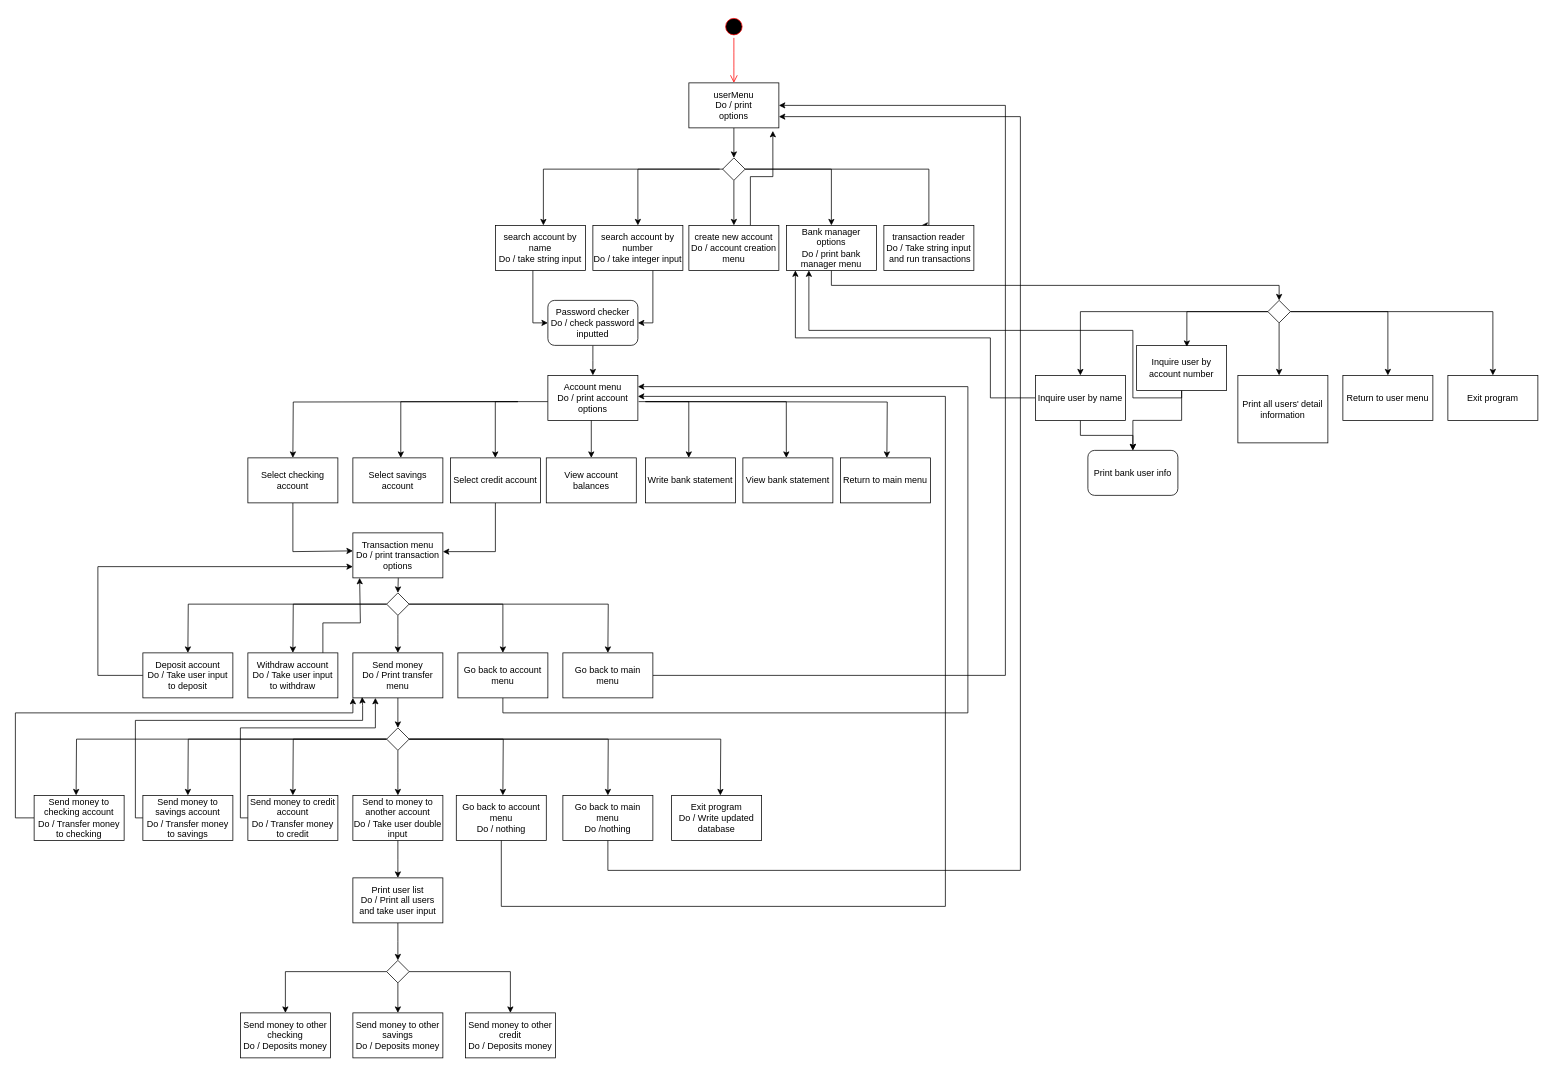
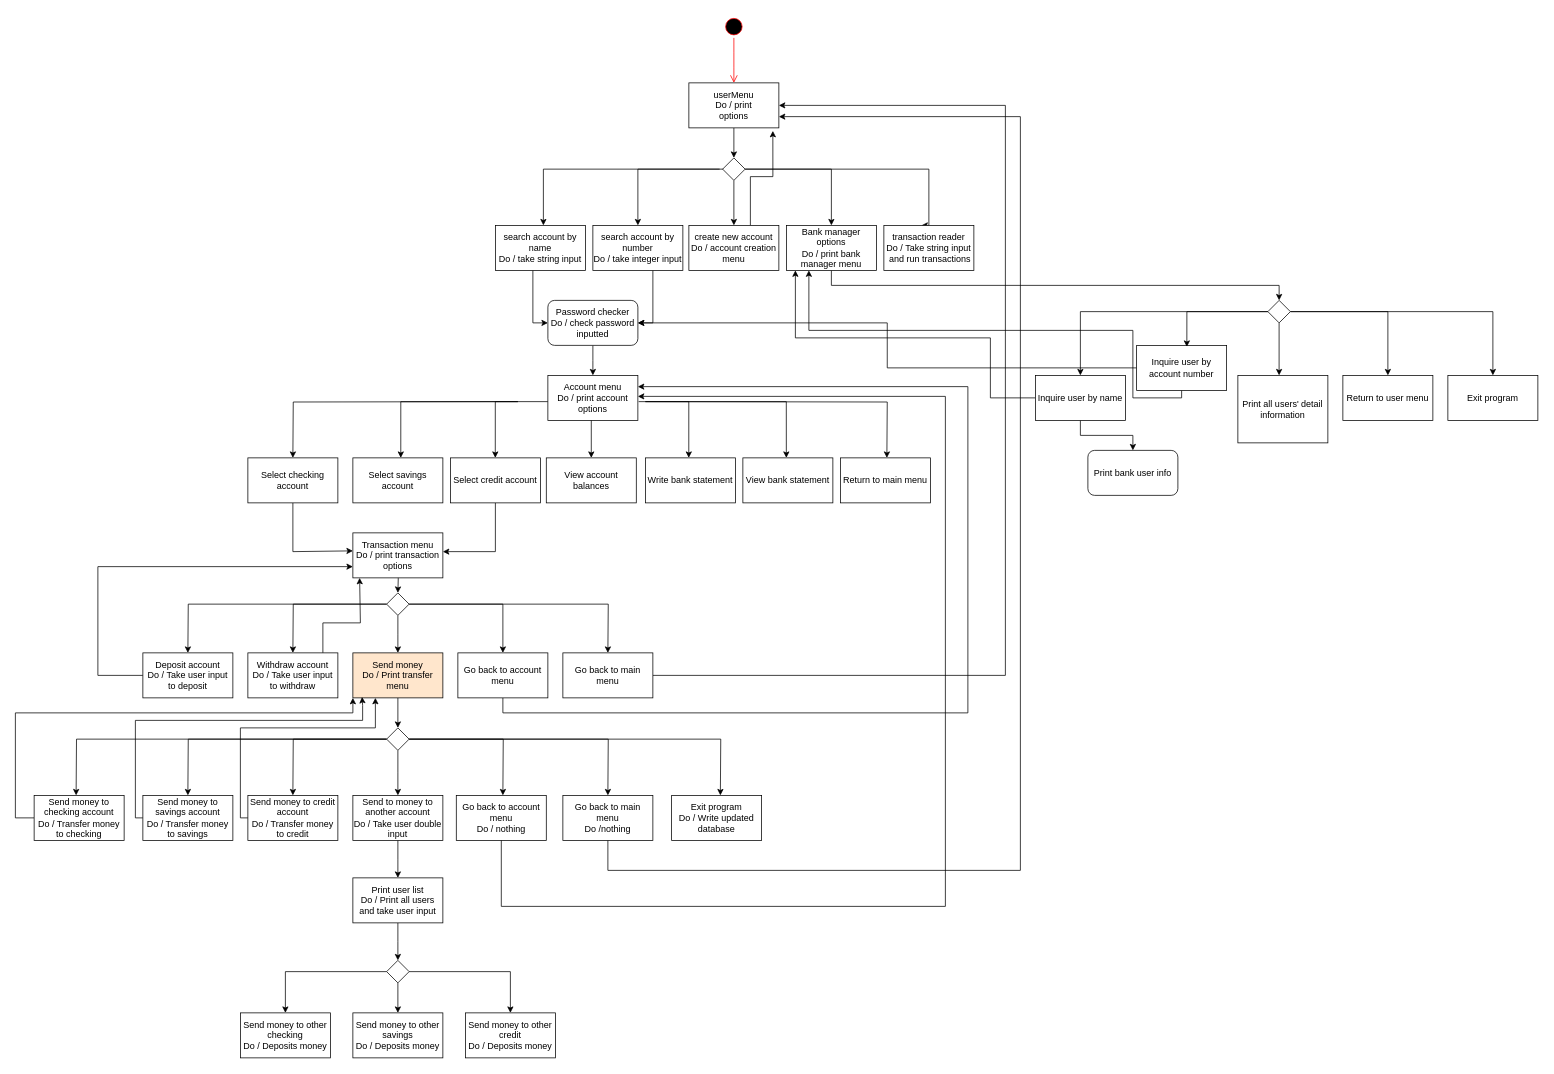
(1161, 420) -> (887, 353)
(398, 675) -> (398, 675)
